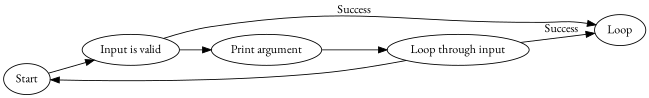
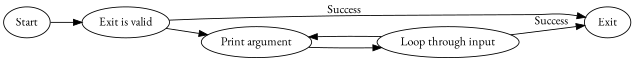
(620, 30) -> (608, 22)
(131, 50) -> (126, 22)
(233, 79) -> (350, 36)
